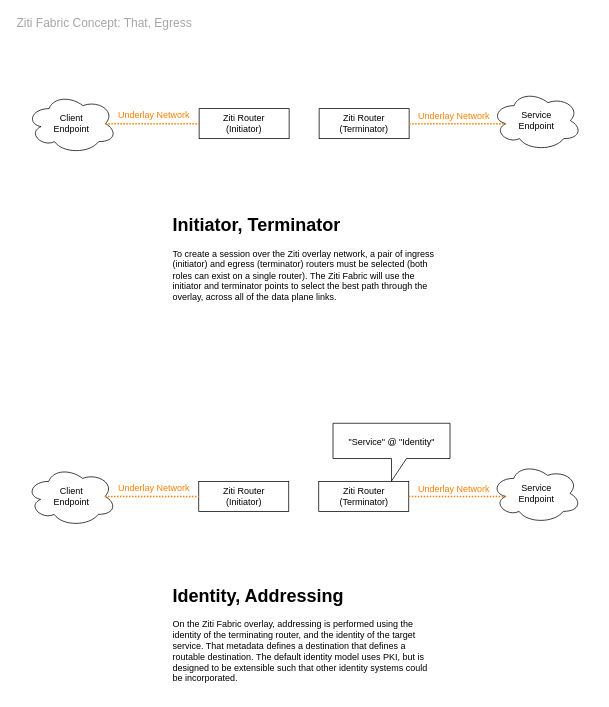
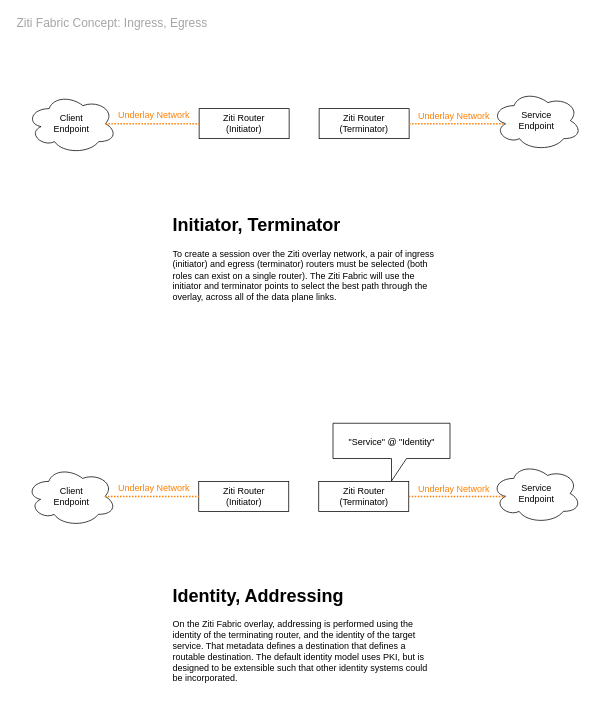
(90, 23) -> (97, 23)
